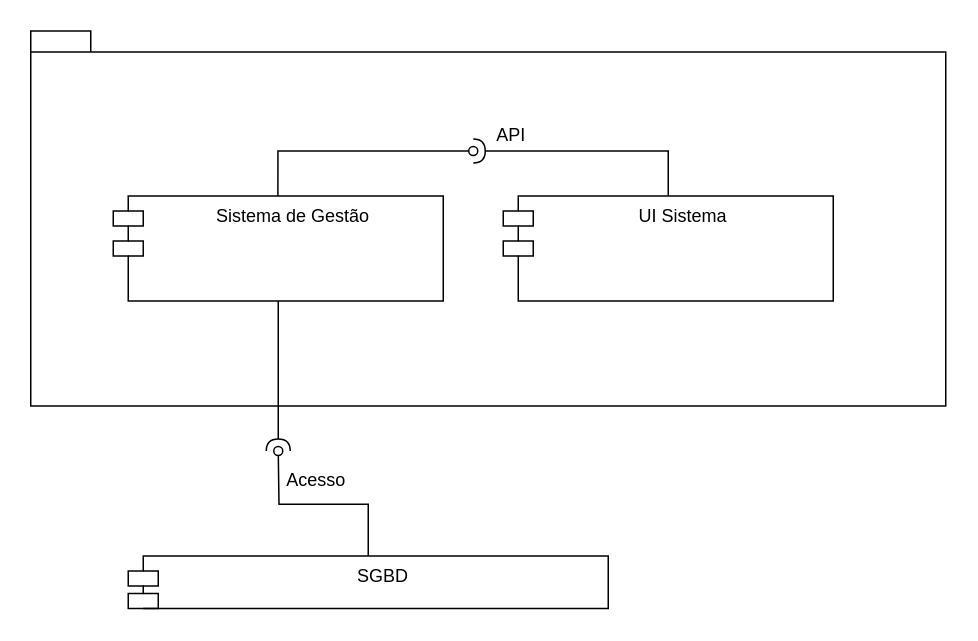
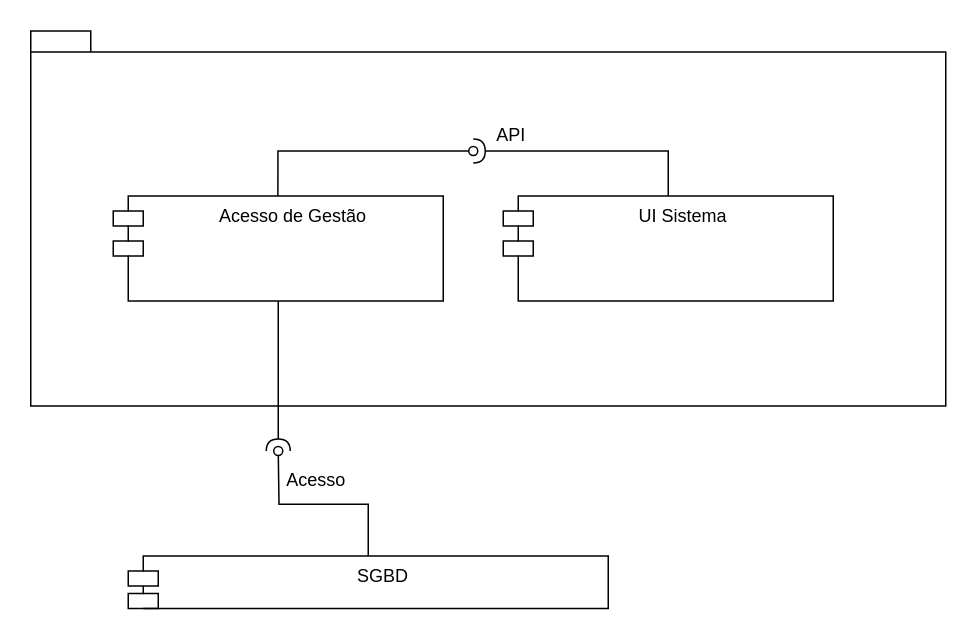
(293, 216) -> (293, 216)
